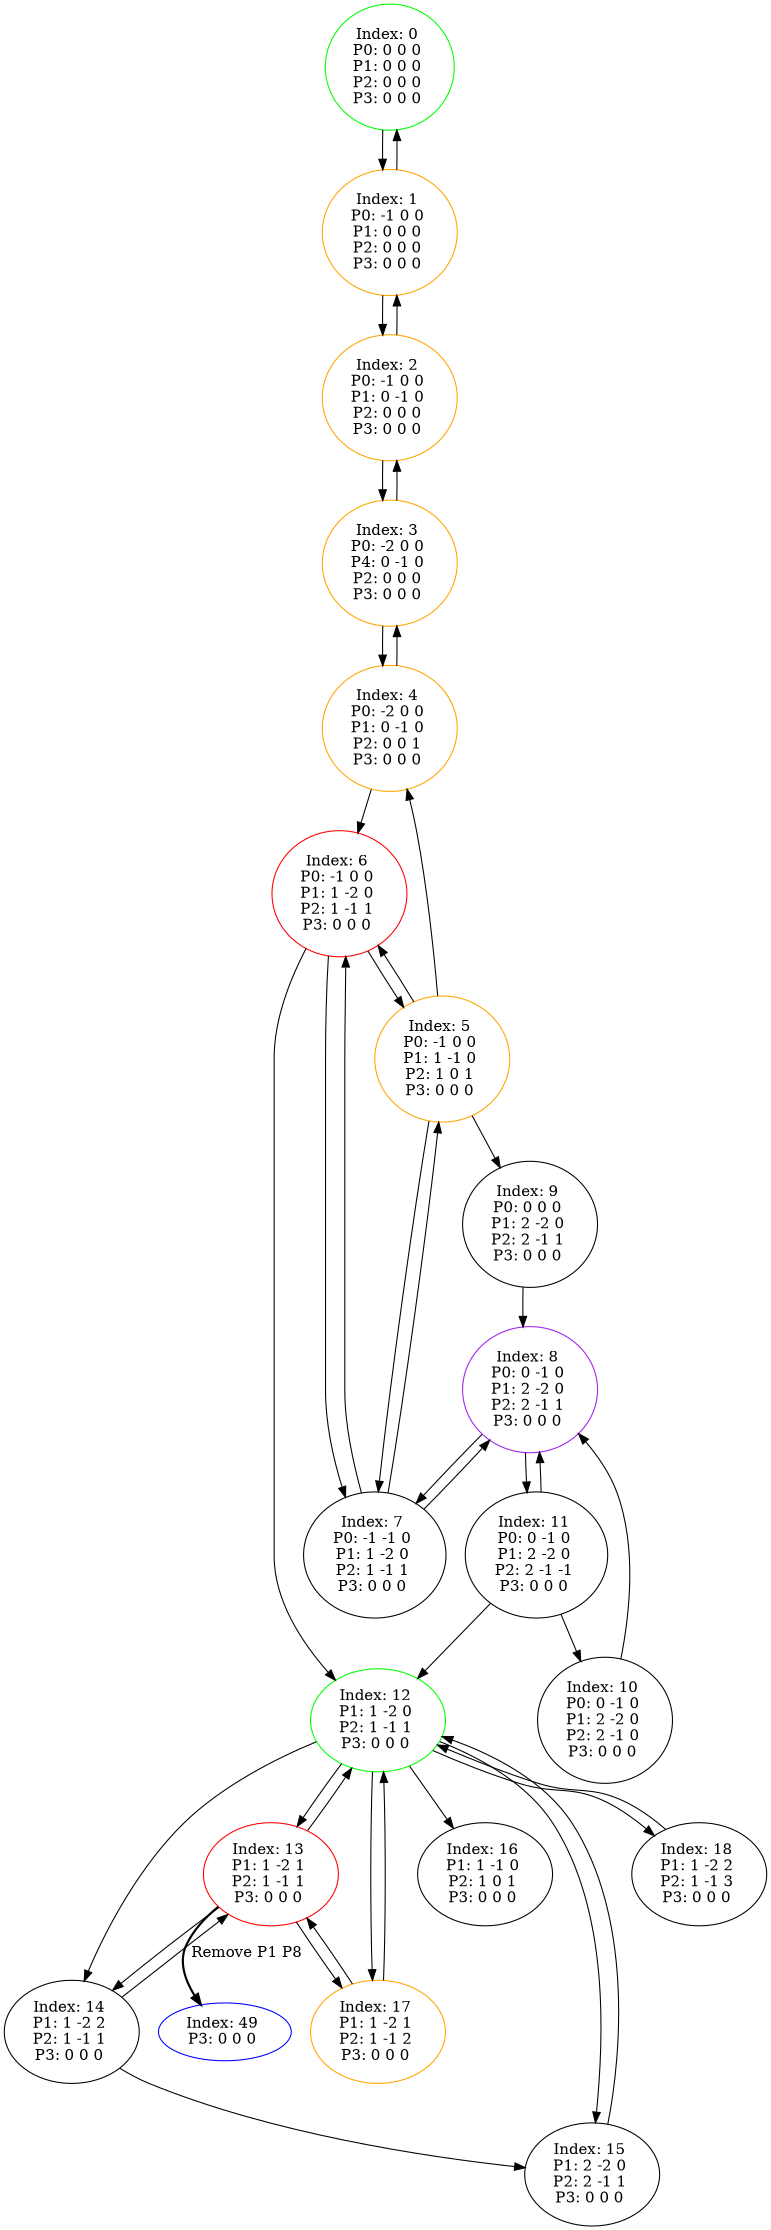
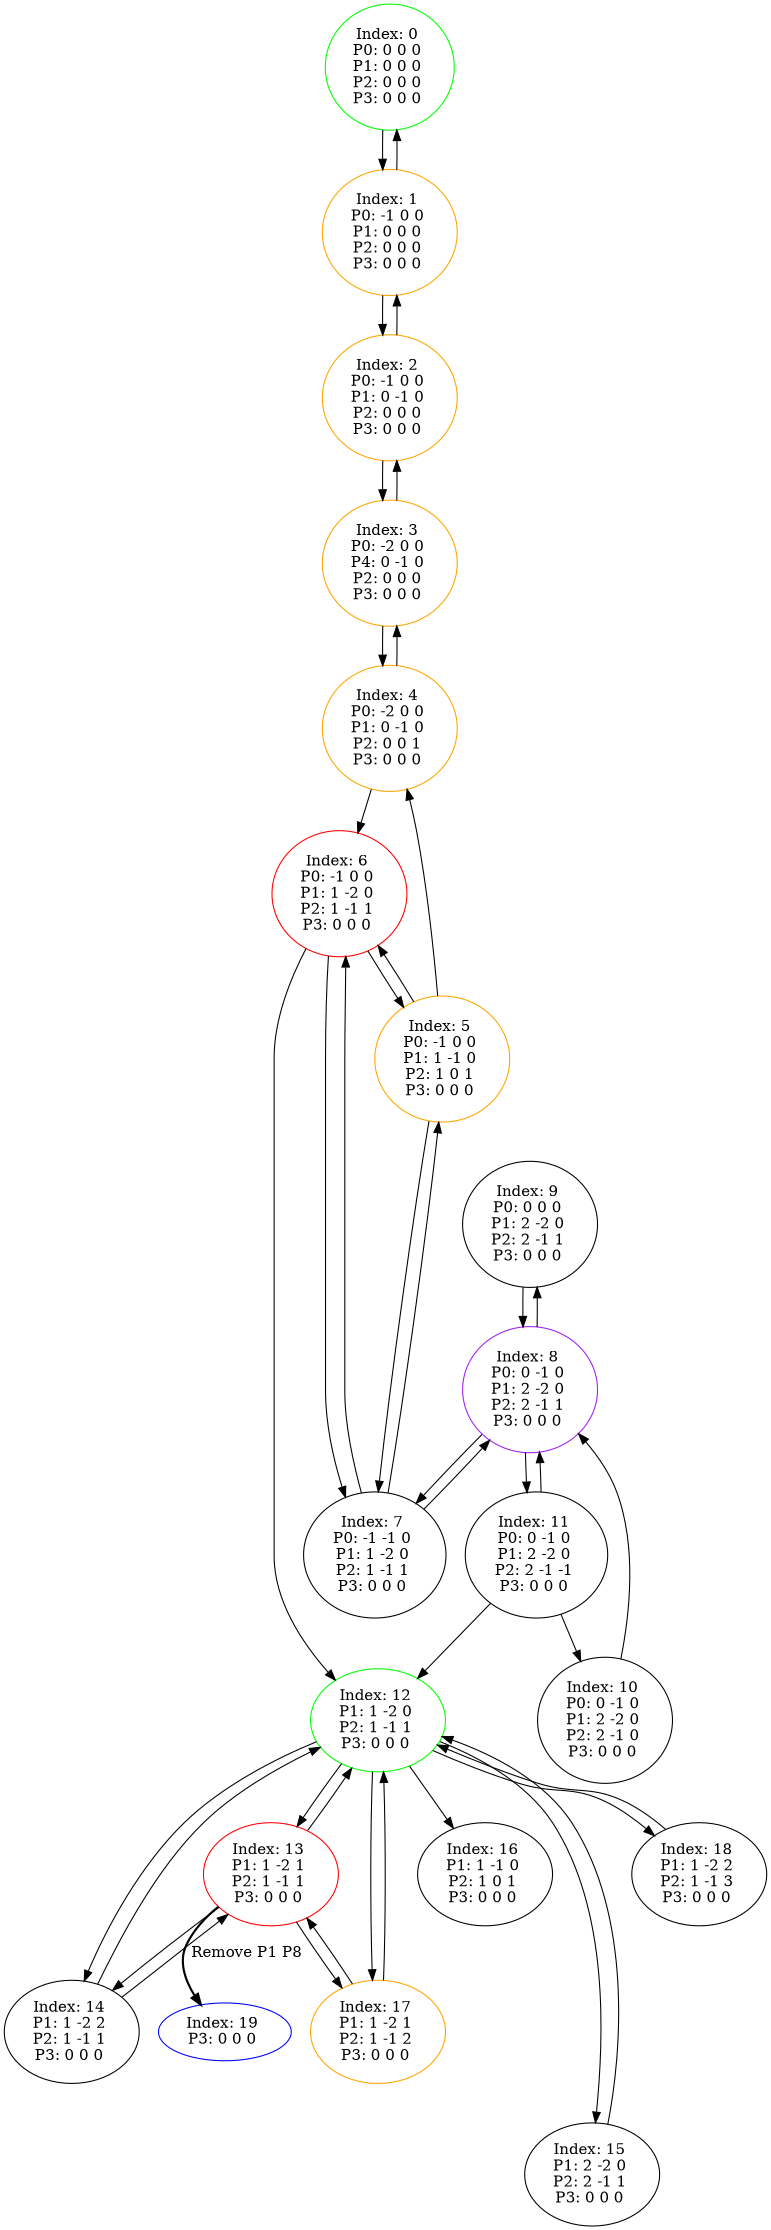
(484, 1137) -> (537, 1313)
(225, 2032) -> (225, 2032)
(313, 2133) -> (181, 1847)
